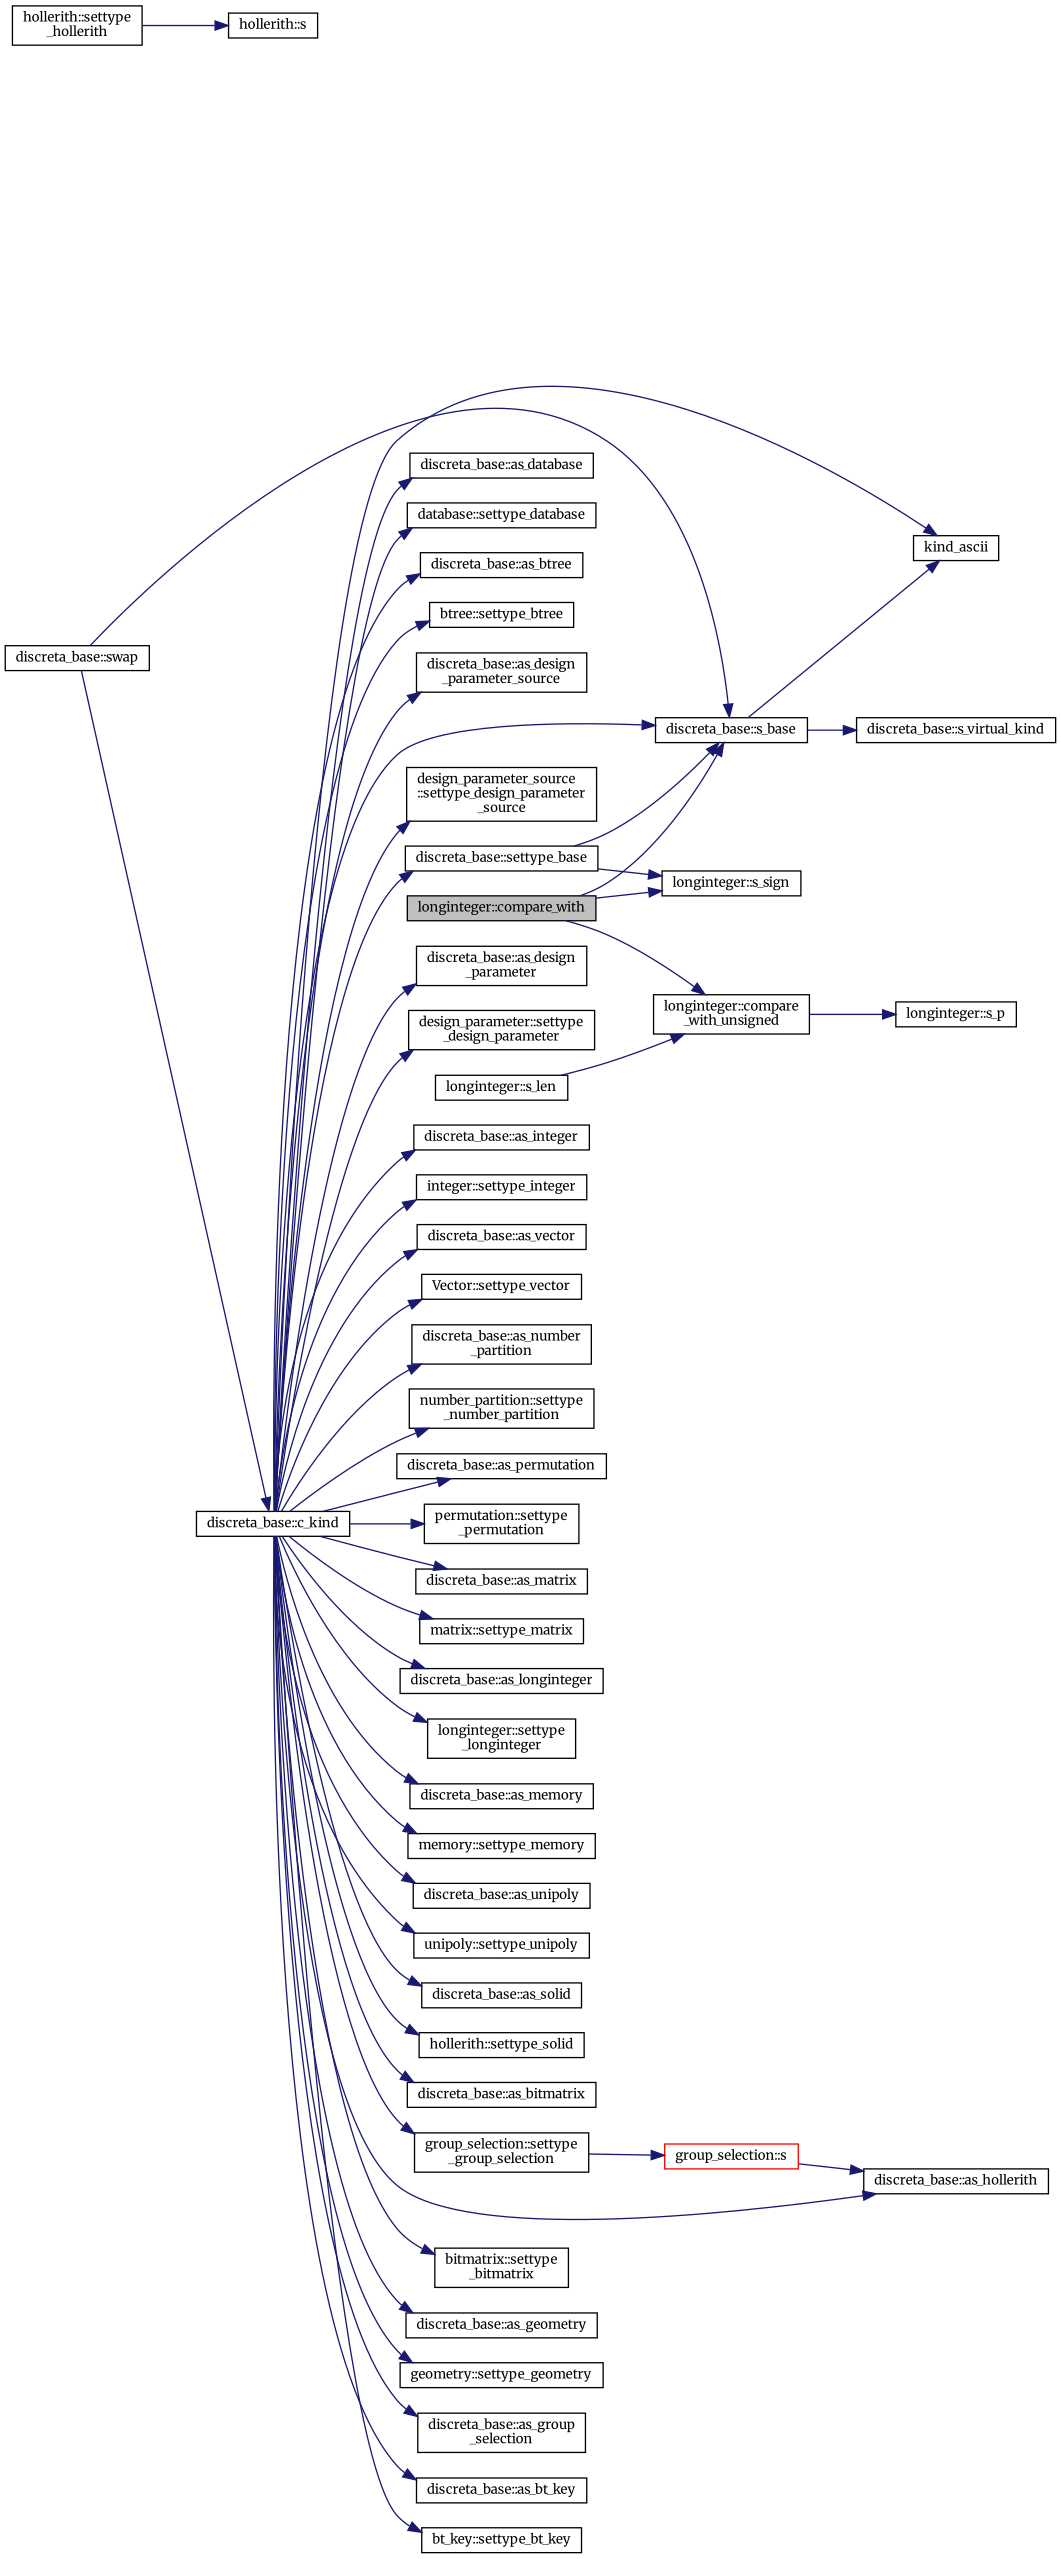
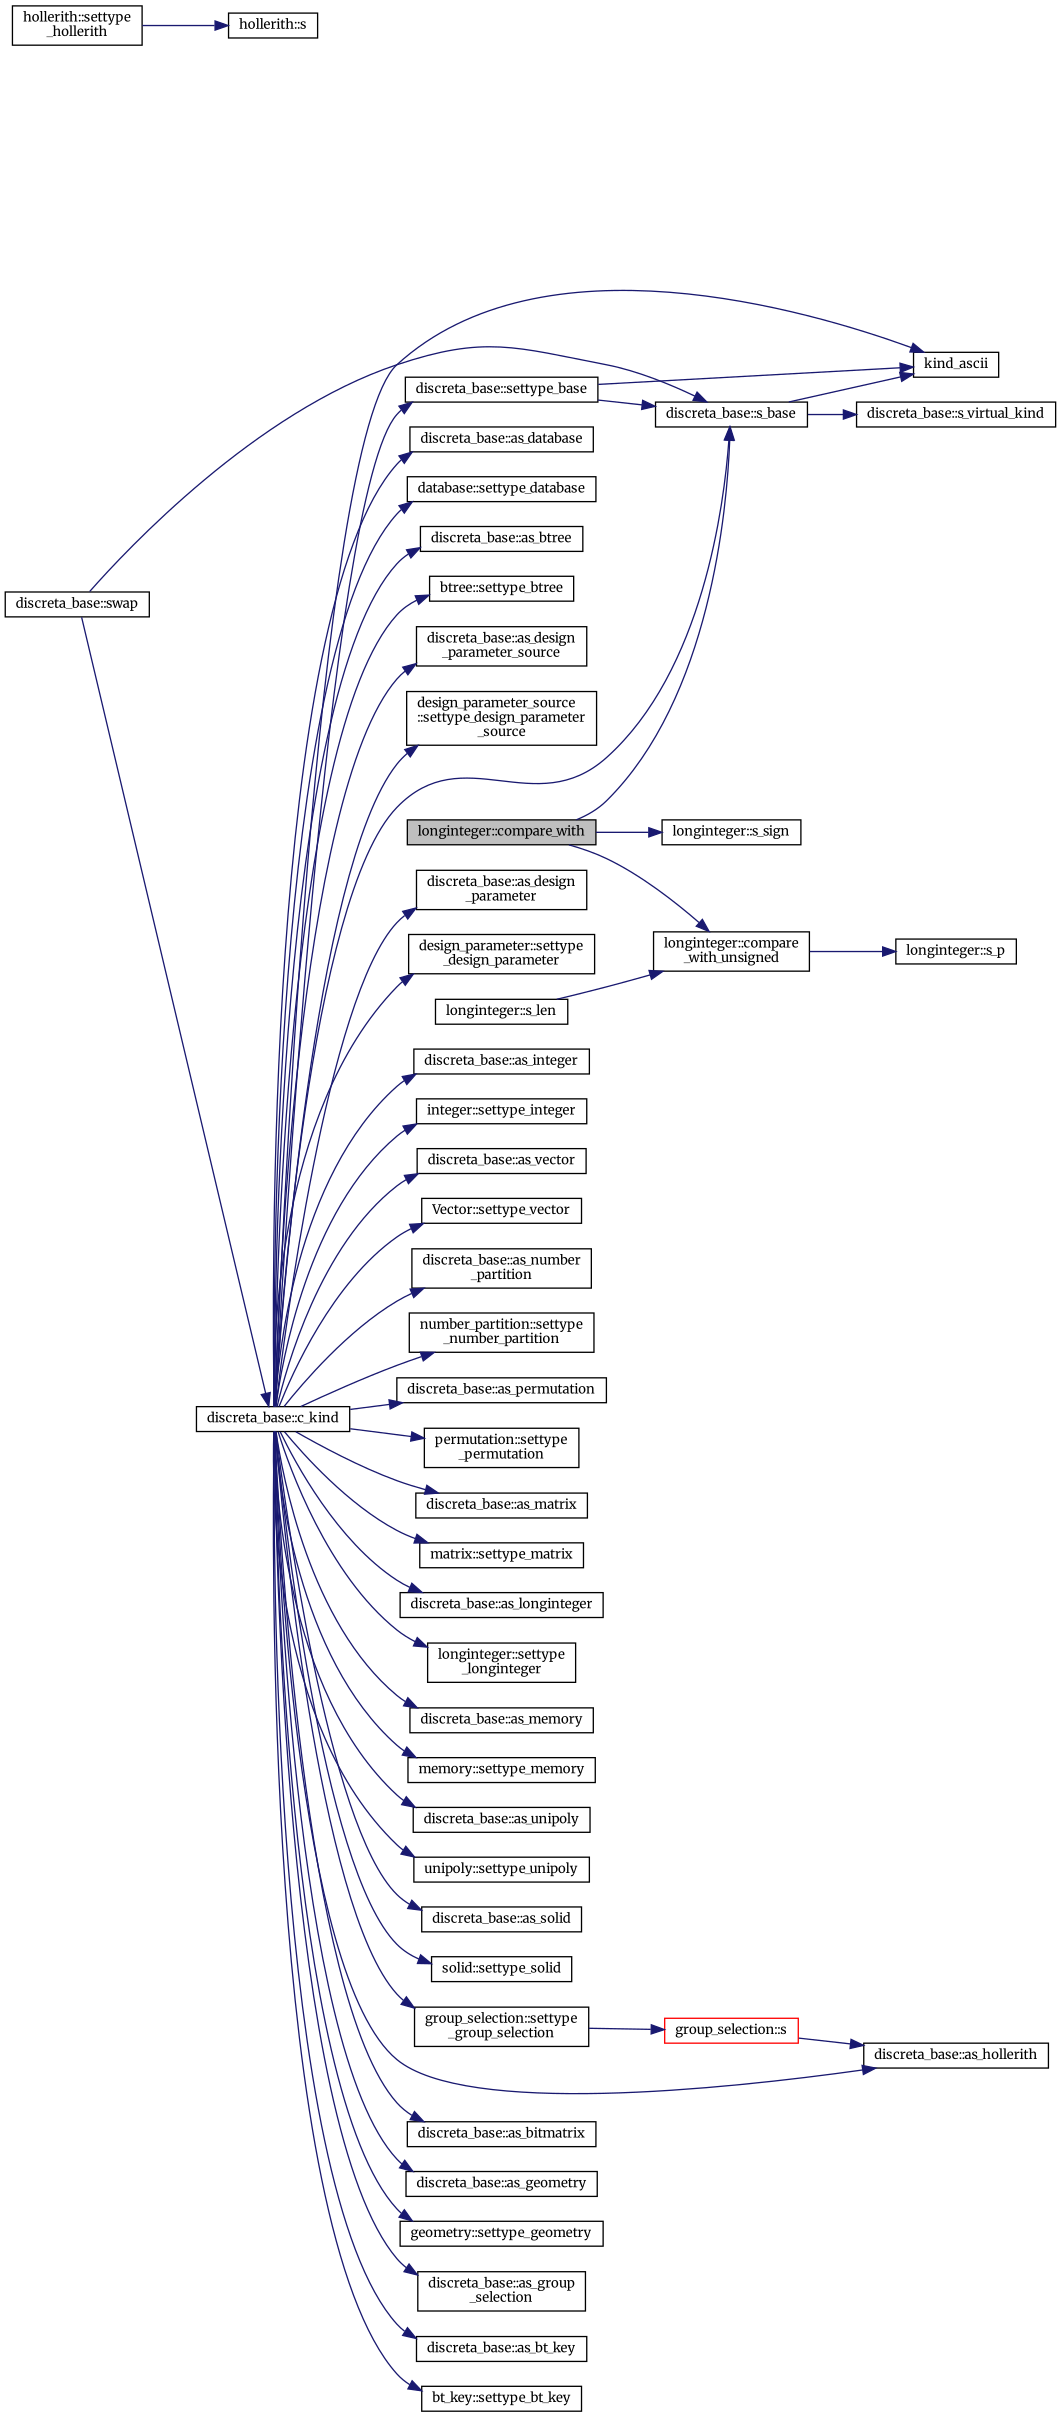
(634, 873) -> (749, 376)
(502, 2045) -> (502, 1969)
(502, 2268) -> none
